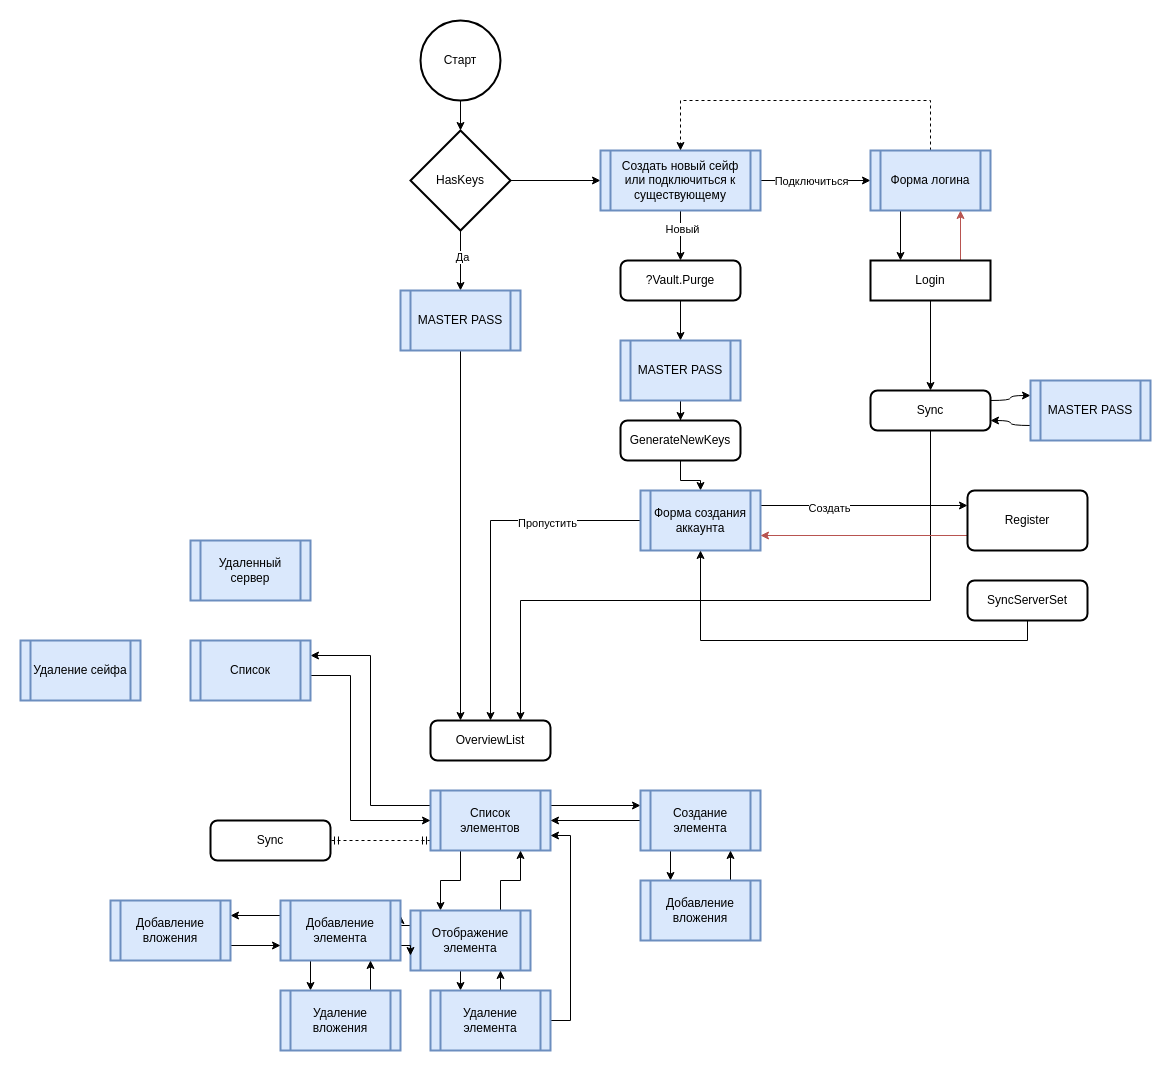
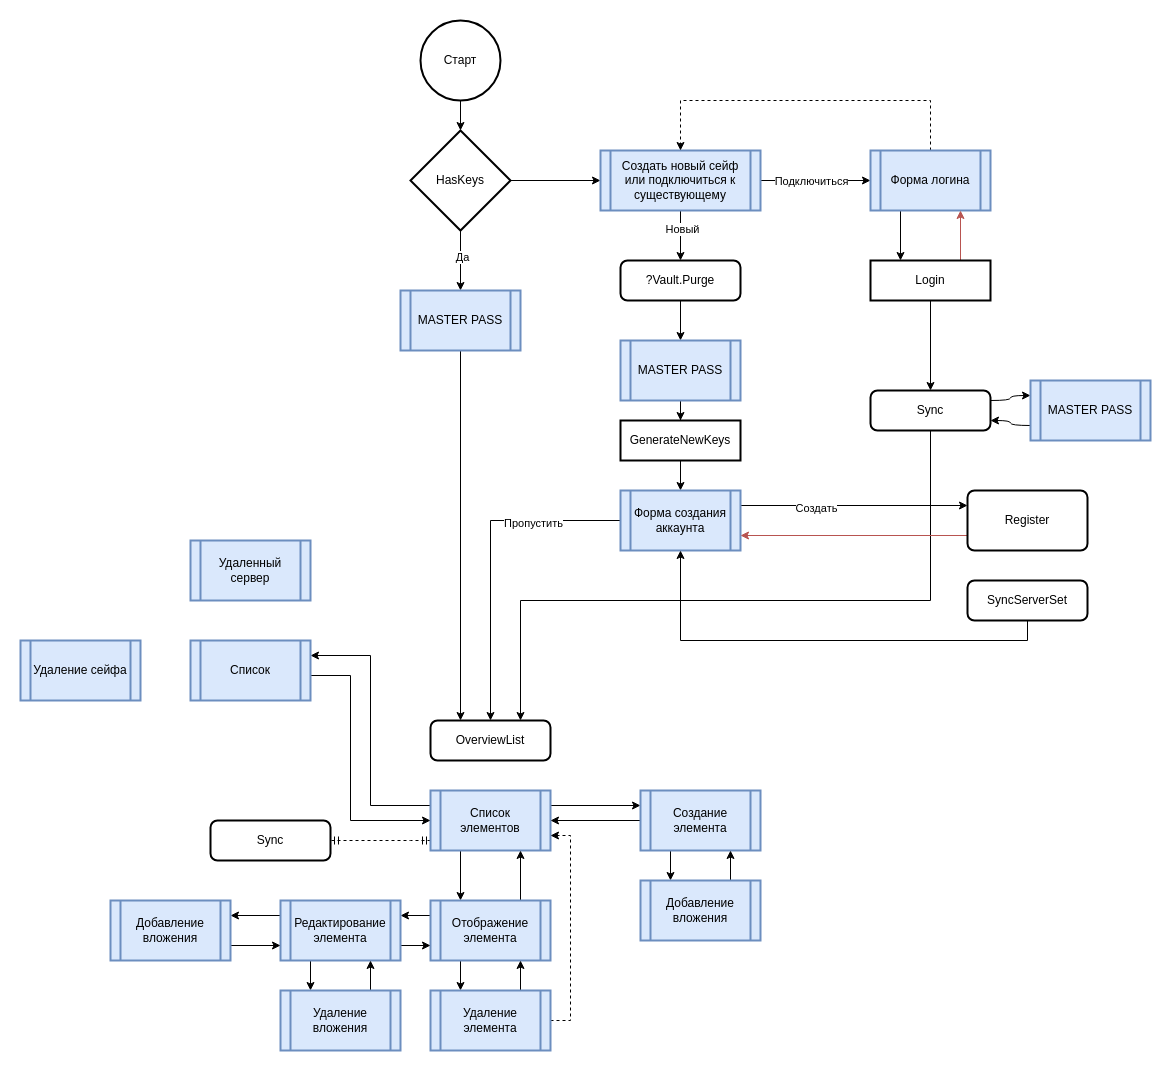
(681, 441) -> (681, 441)
(701, 521) -> (681, 521)
(341, 931) -> (341, 931)
(571, 932) -> (571, 932)
(471, 941) -> (491, 931)
